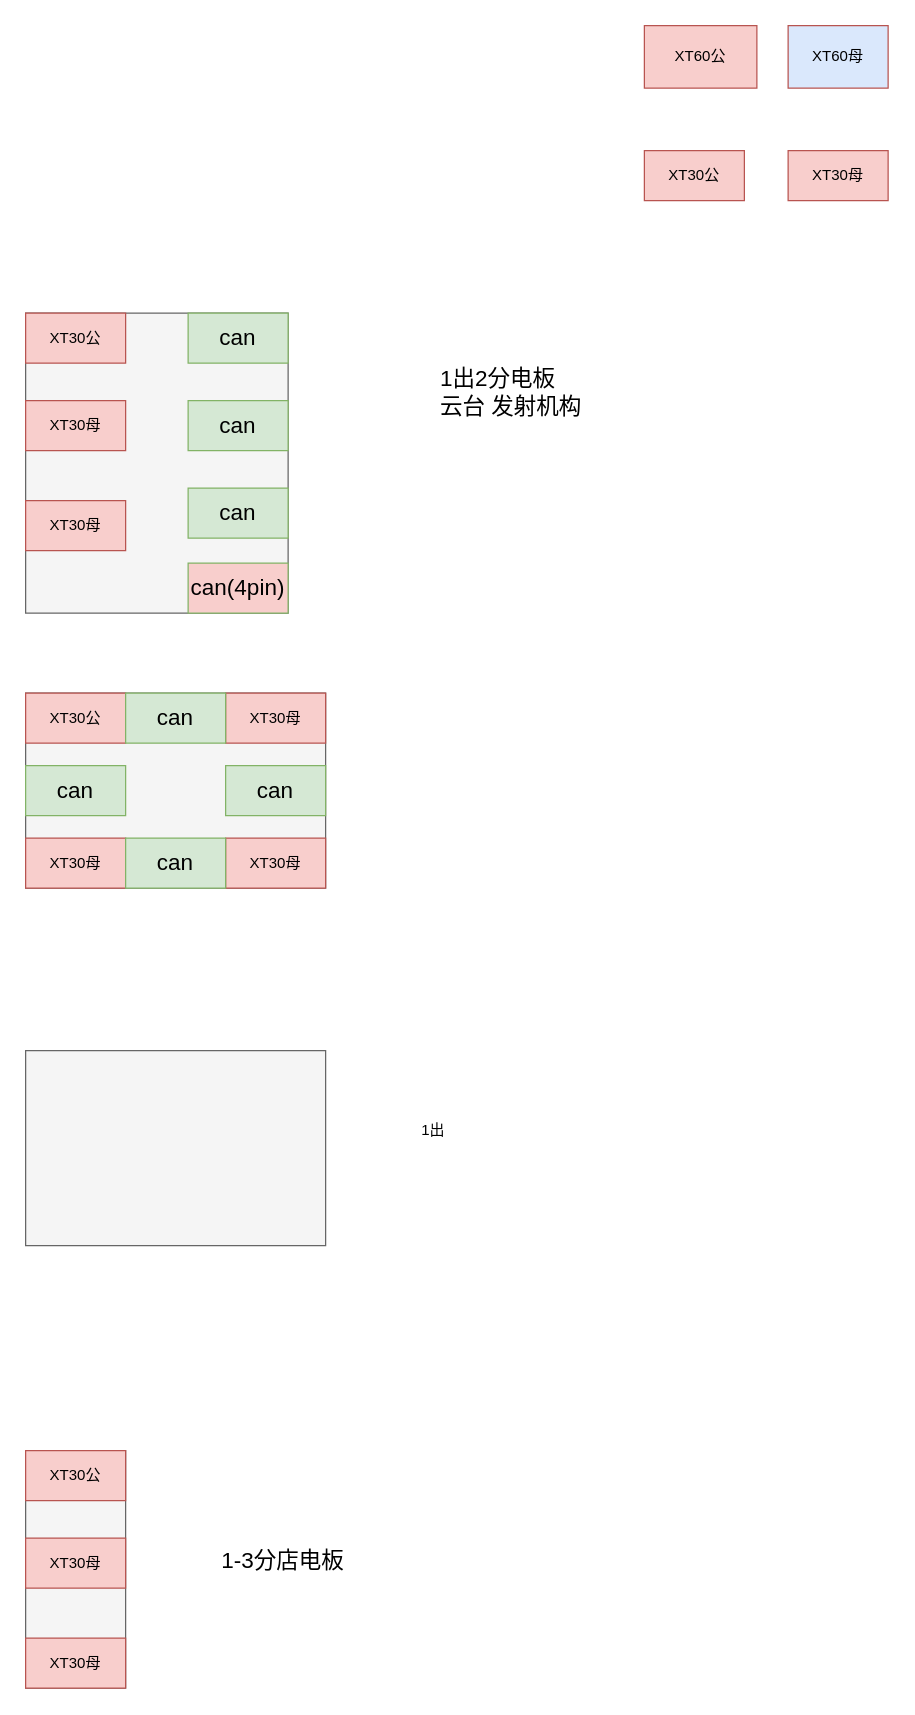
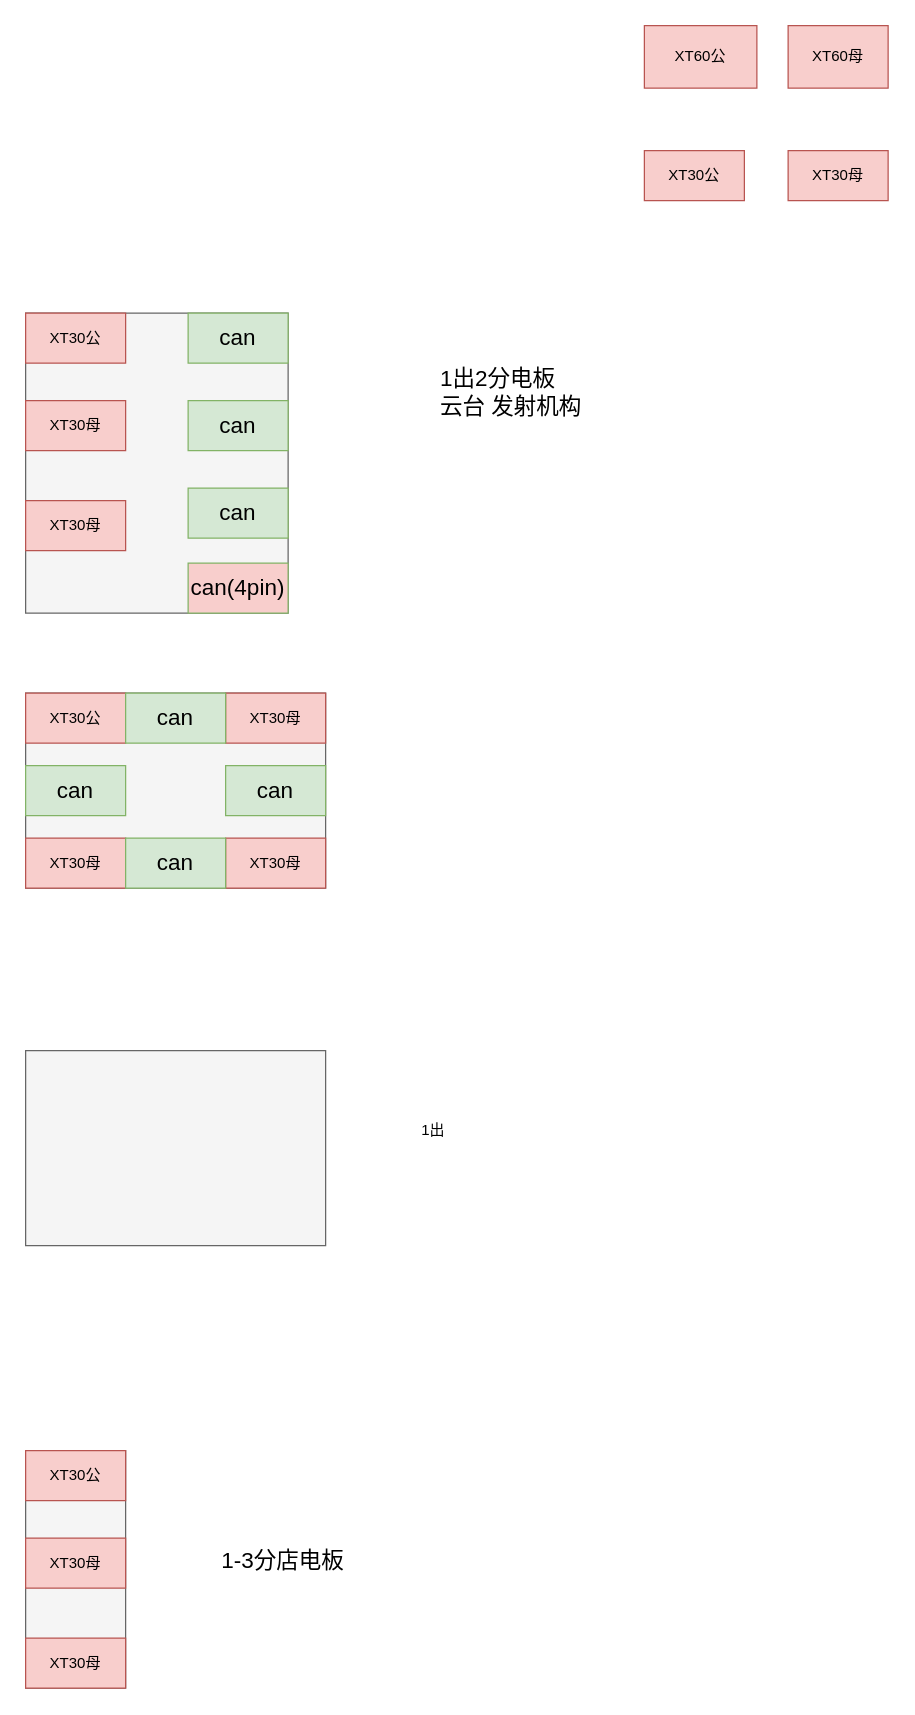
(838, 57) -> (838, 57)
